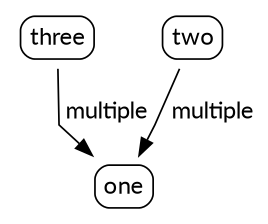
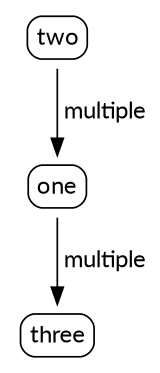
(59, 111) -> (57, 252)
